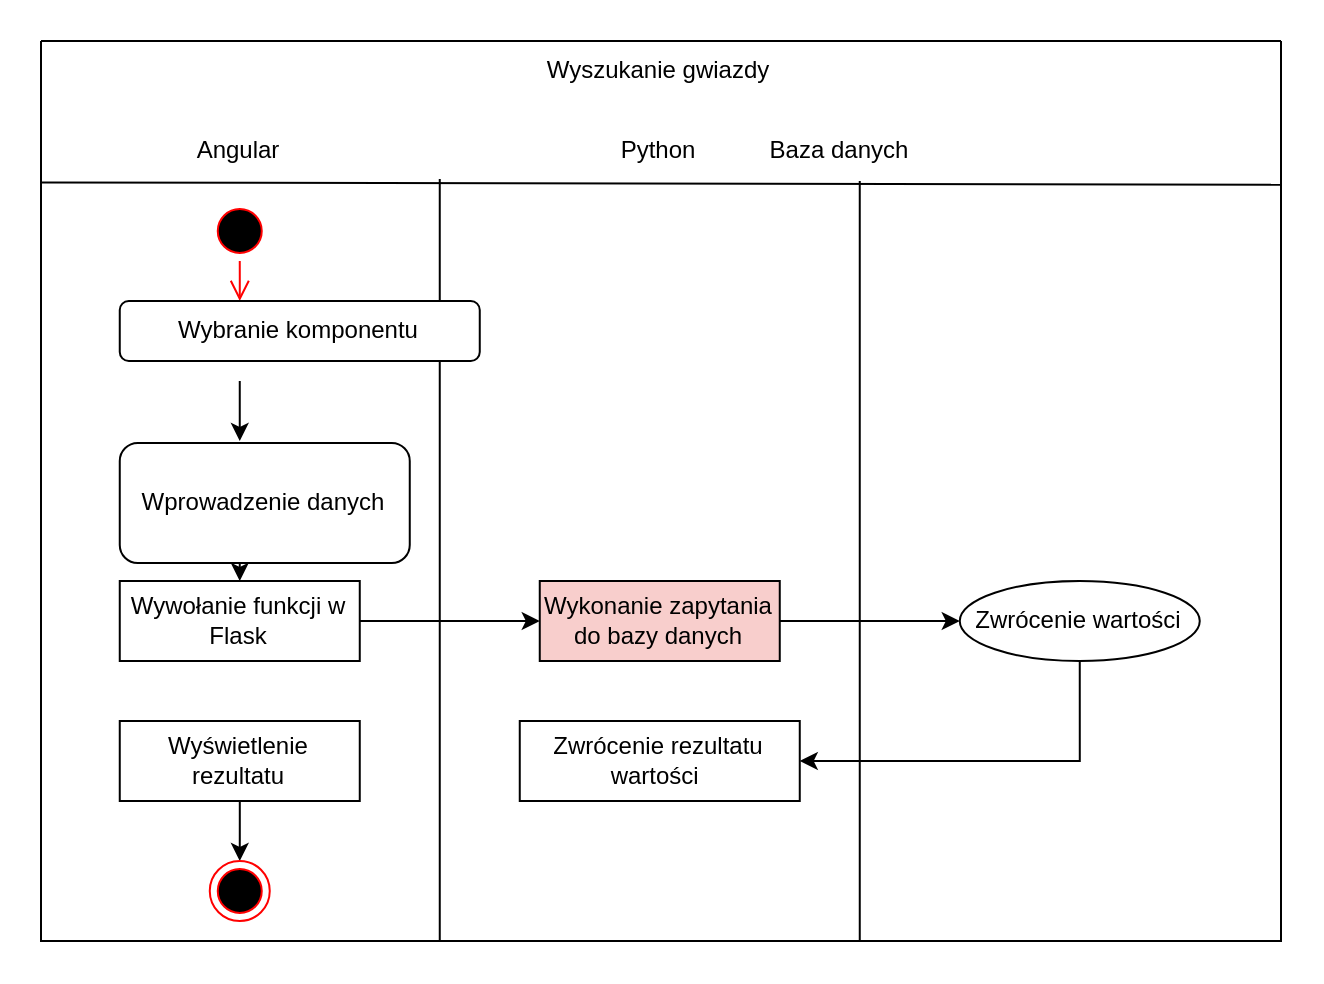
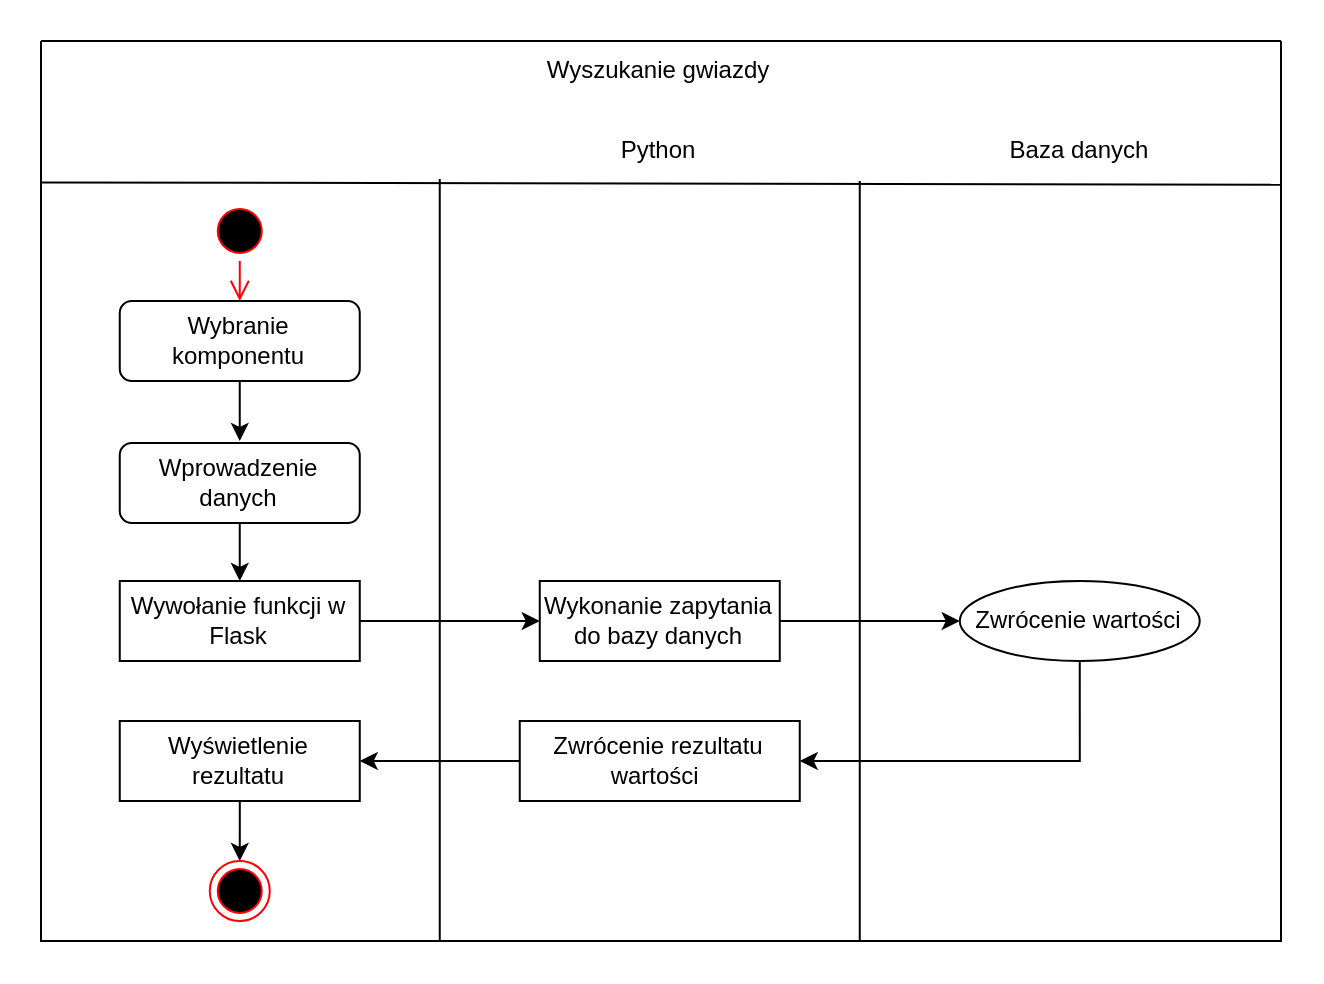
(240, 151) -> none
(840, 151) -> (1080, 151)
(300, 331) -> (240, 341)
(265, 503) -> (240, 483)
(660, 621) -> (660, 621)
none -> (447, 761)
